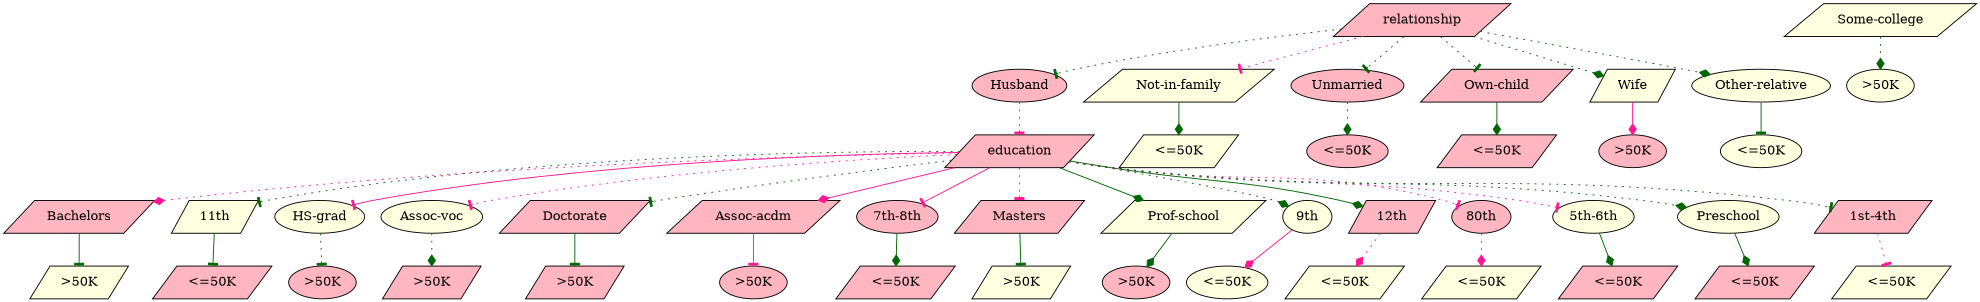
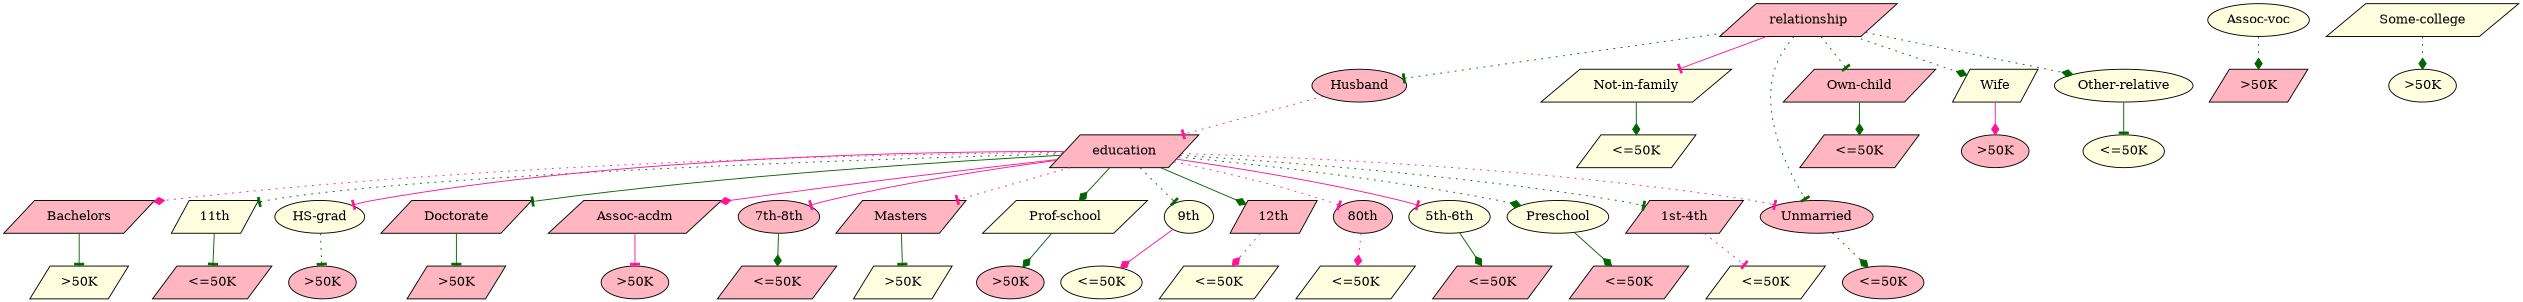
(1303, 52) -> (1725, 52)
(714, 172) -> (1478, 170)
(802, 179) -> (798, 173)
(1201, 185) -> (1156, 184)
(1434, 190) -> (1296, 179)
